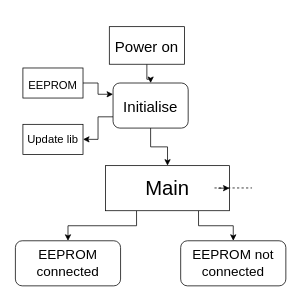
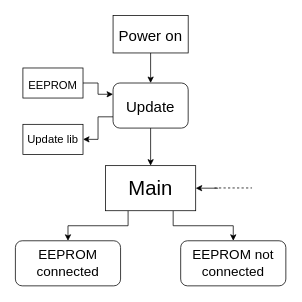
(147, 45) -> (150, 34)
(150, 105) -> (150, 105)
(167, 188) -> (150, 188)
